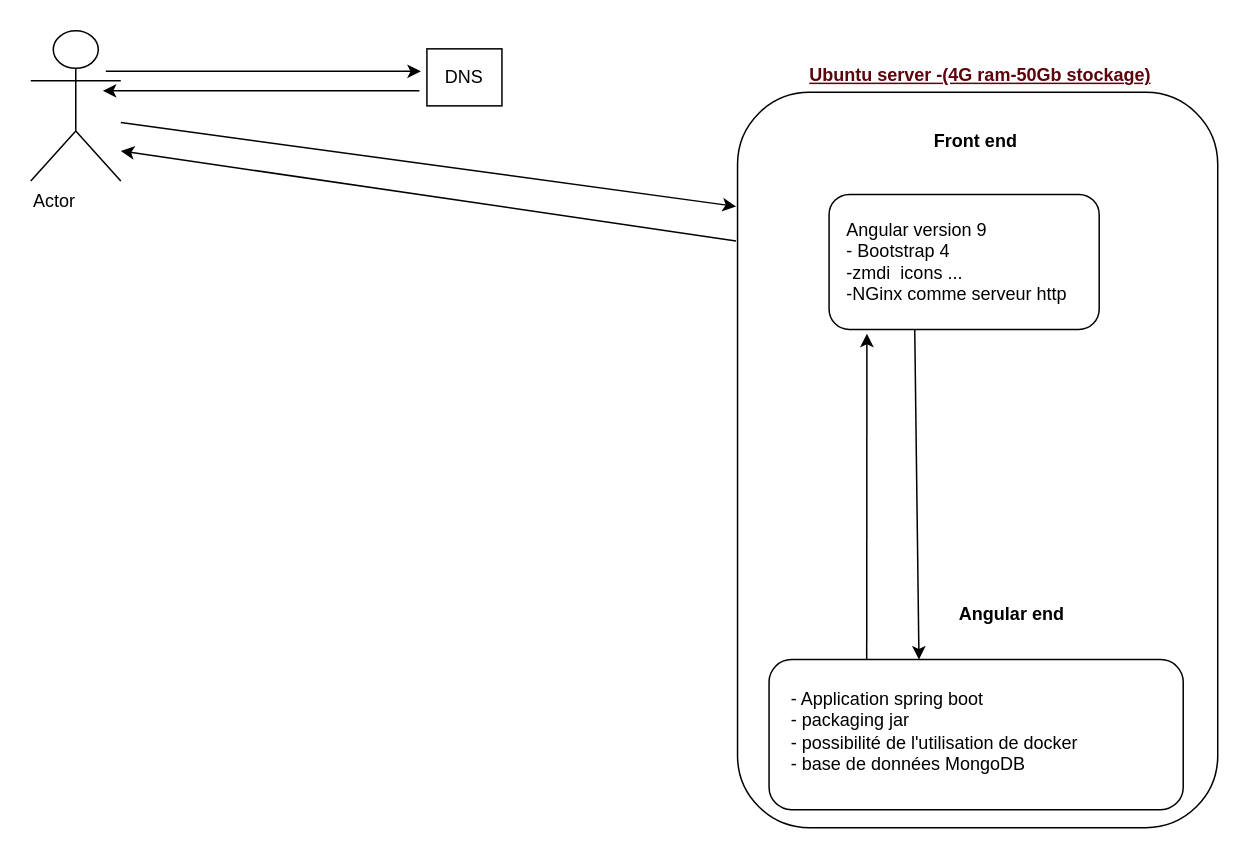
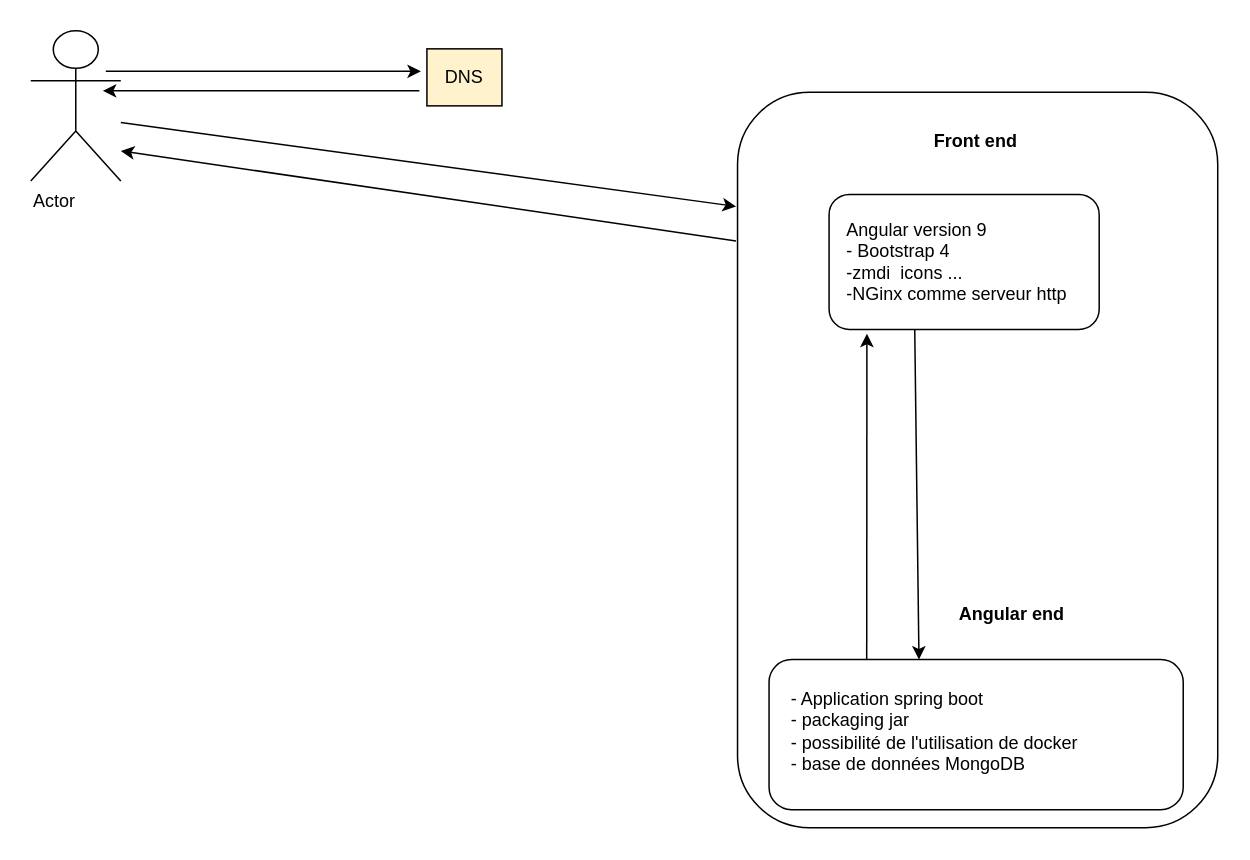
(980, 76) -> none
(464, 77) -> (464, 77)
